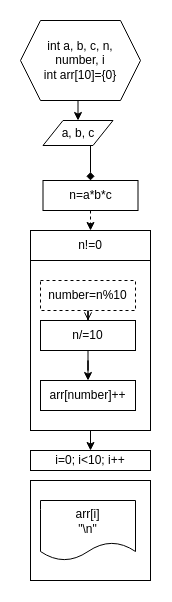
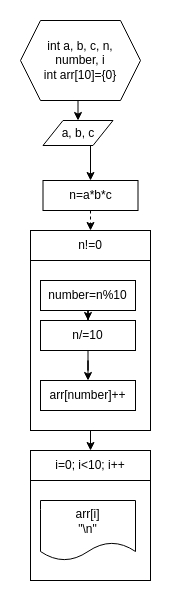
(91, 172) -> (91, 172)
(88, 296) -> (88, 296)
(88, 312) -> (88, 311)
(91, 461) -> (91, 466)
